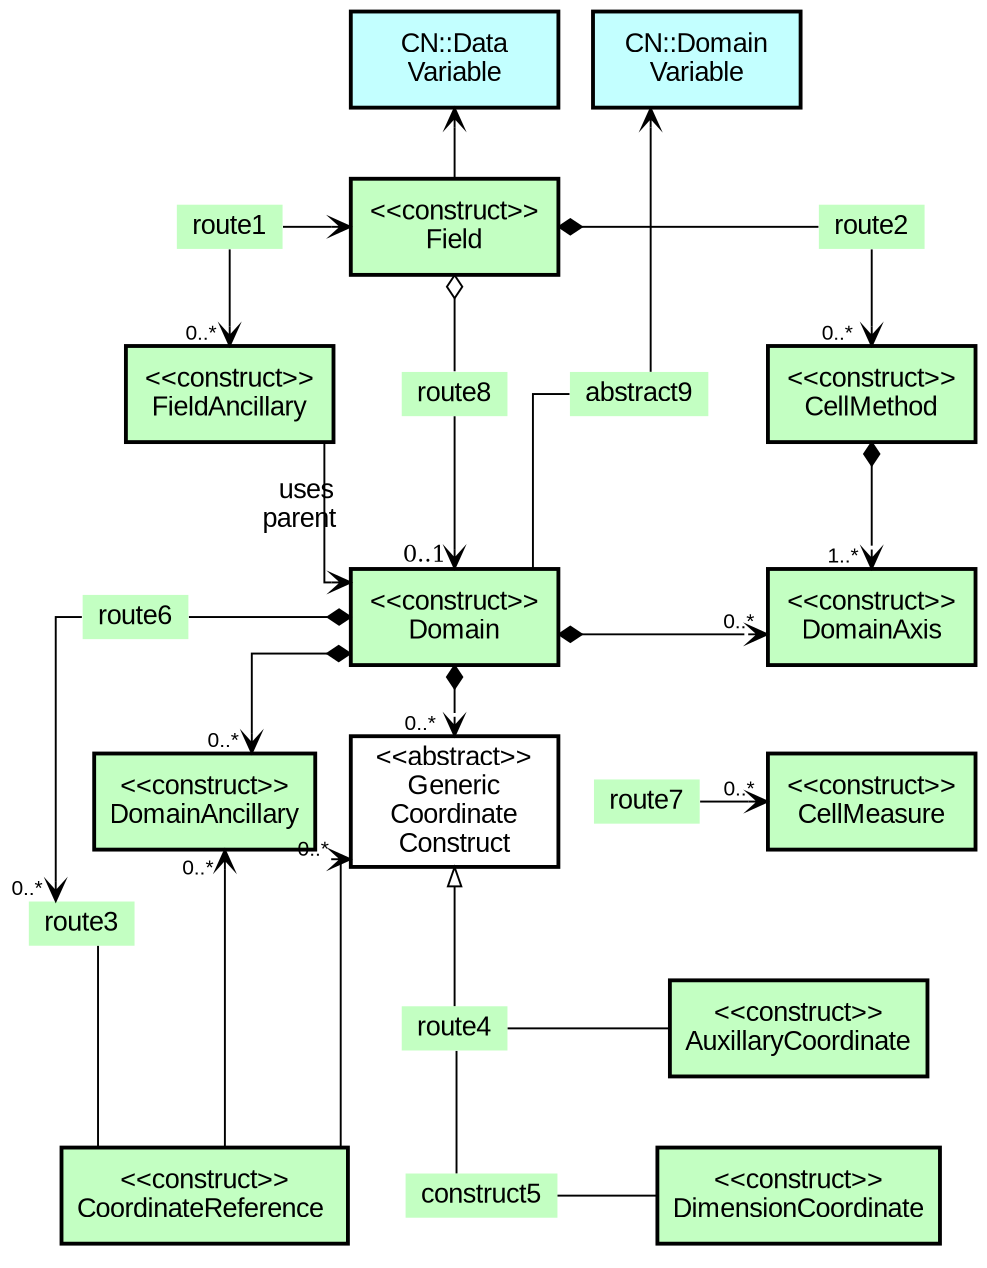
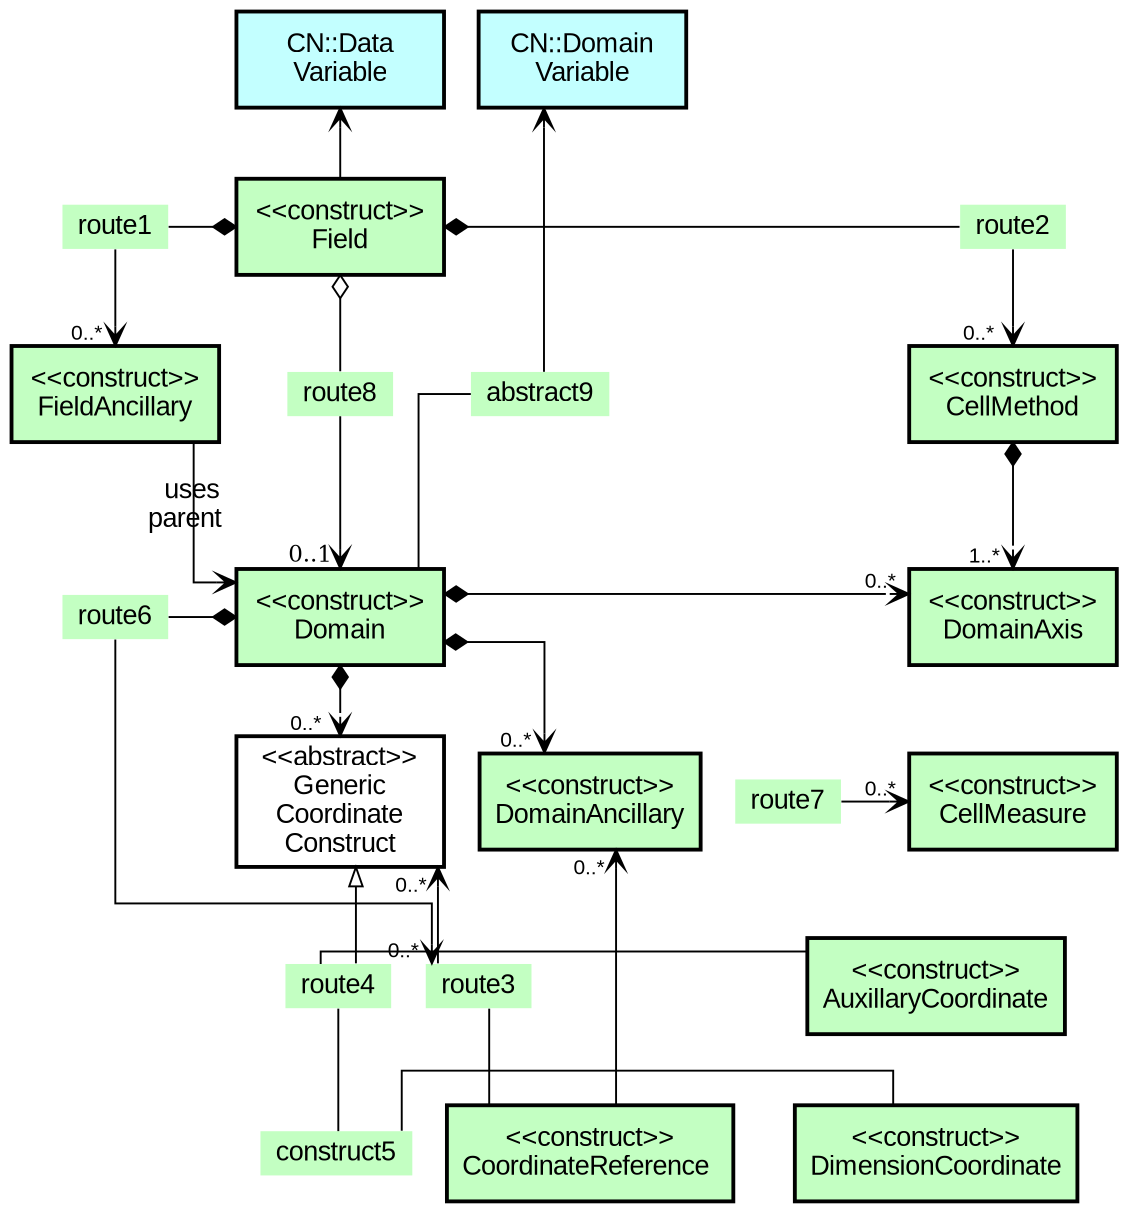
(307, 227) -> (191, 227)
(341, 1003) -> (438, 925)
